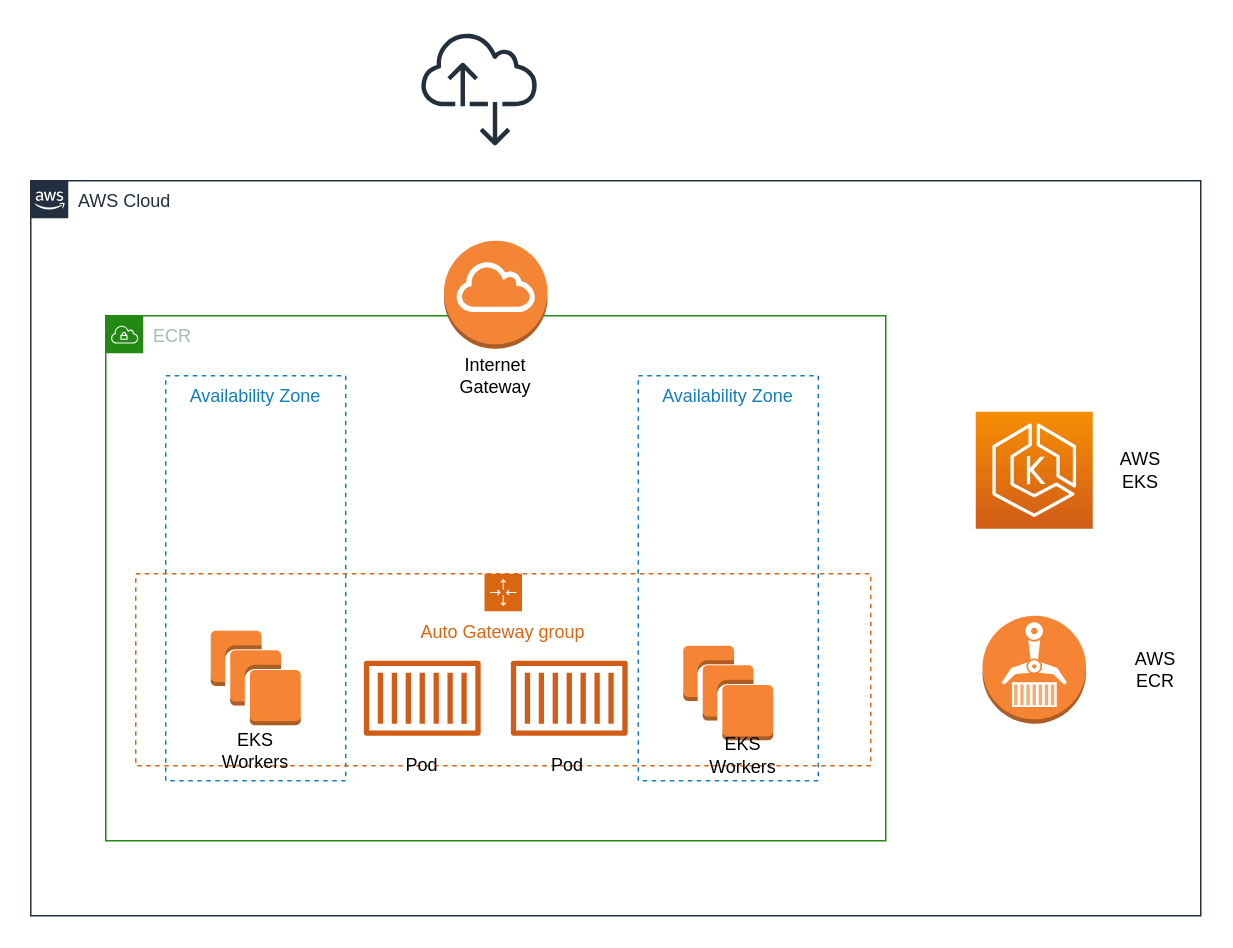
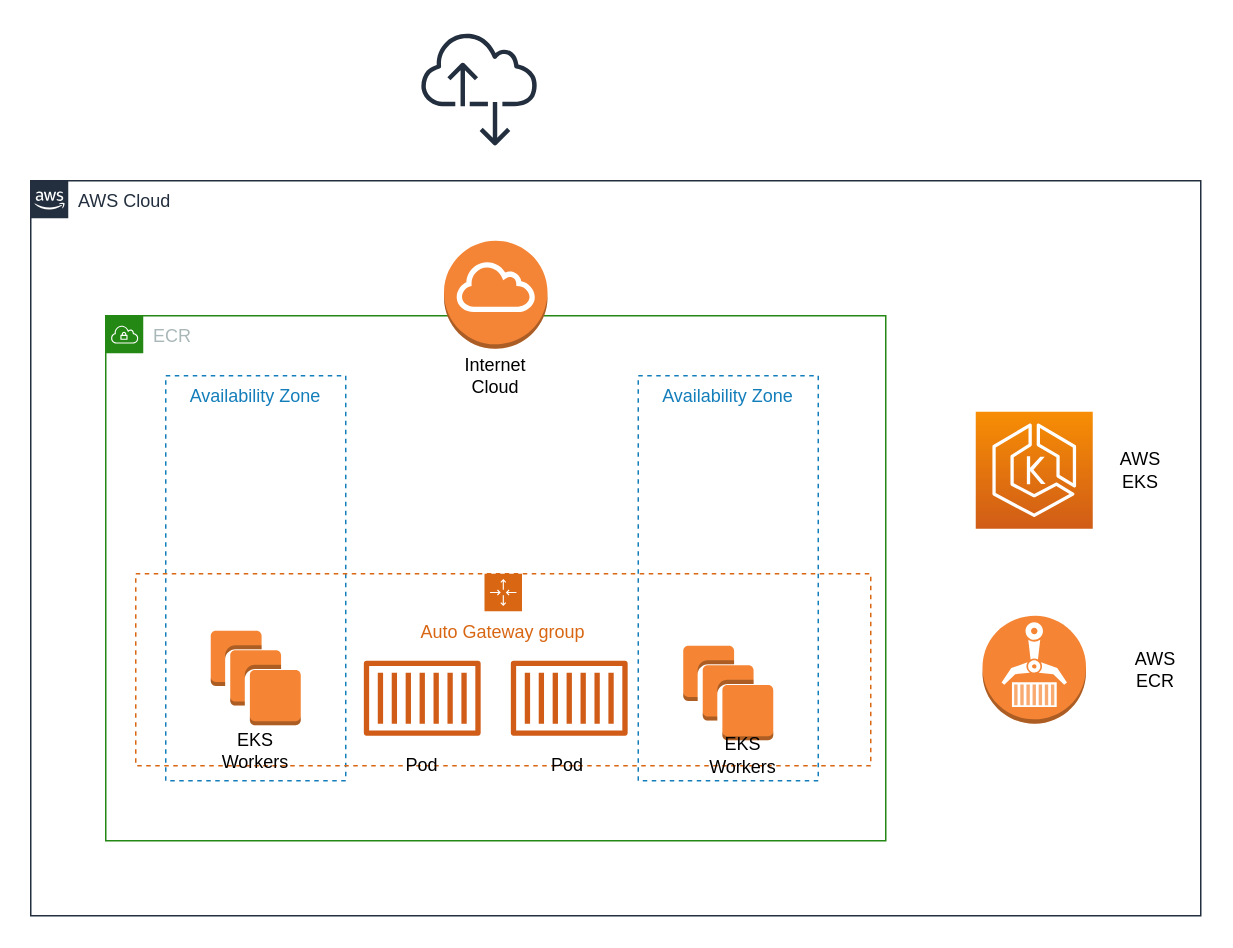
(496, 376) -> (496, 376)
